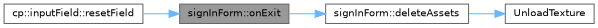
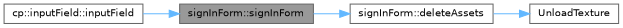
(74, 14) -> (74, 14)
(234, 14) -> (247, 14)
